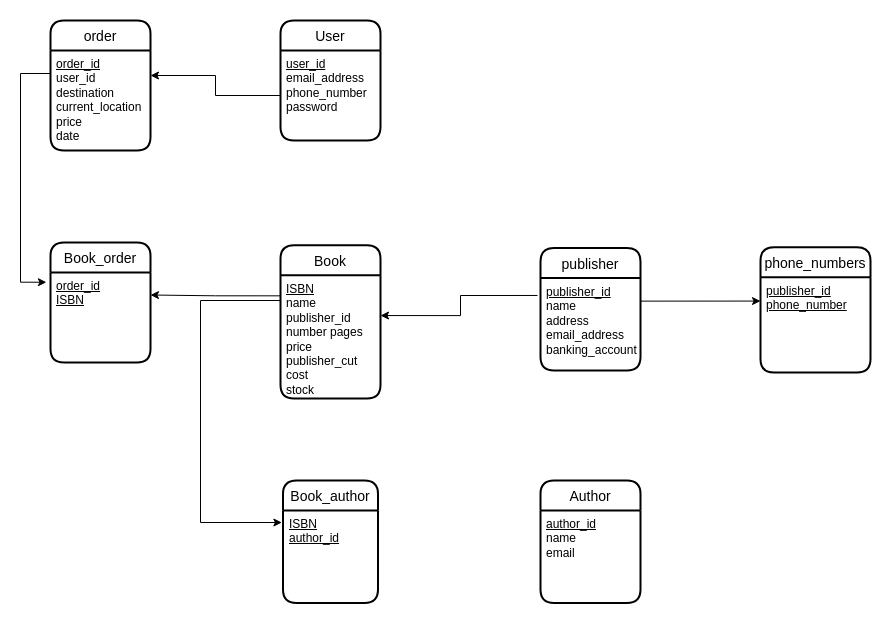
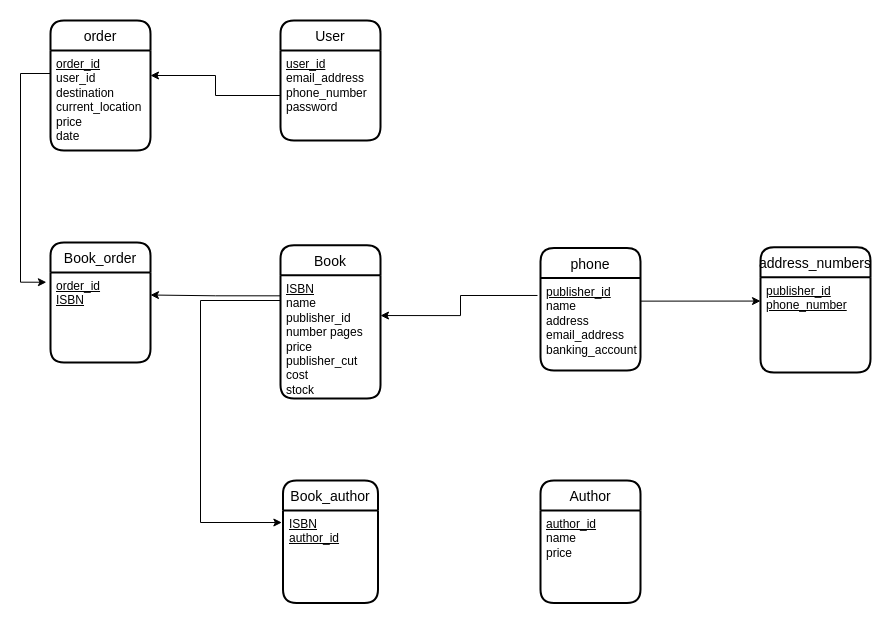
(815, 263) -> (815, 263)
(590, 264) -> (590, 264)
(575, 539) -> (575, 539)
